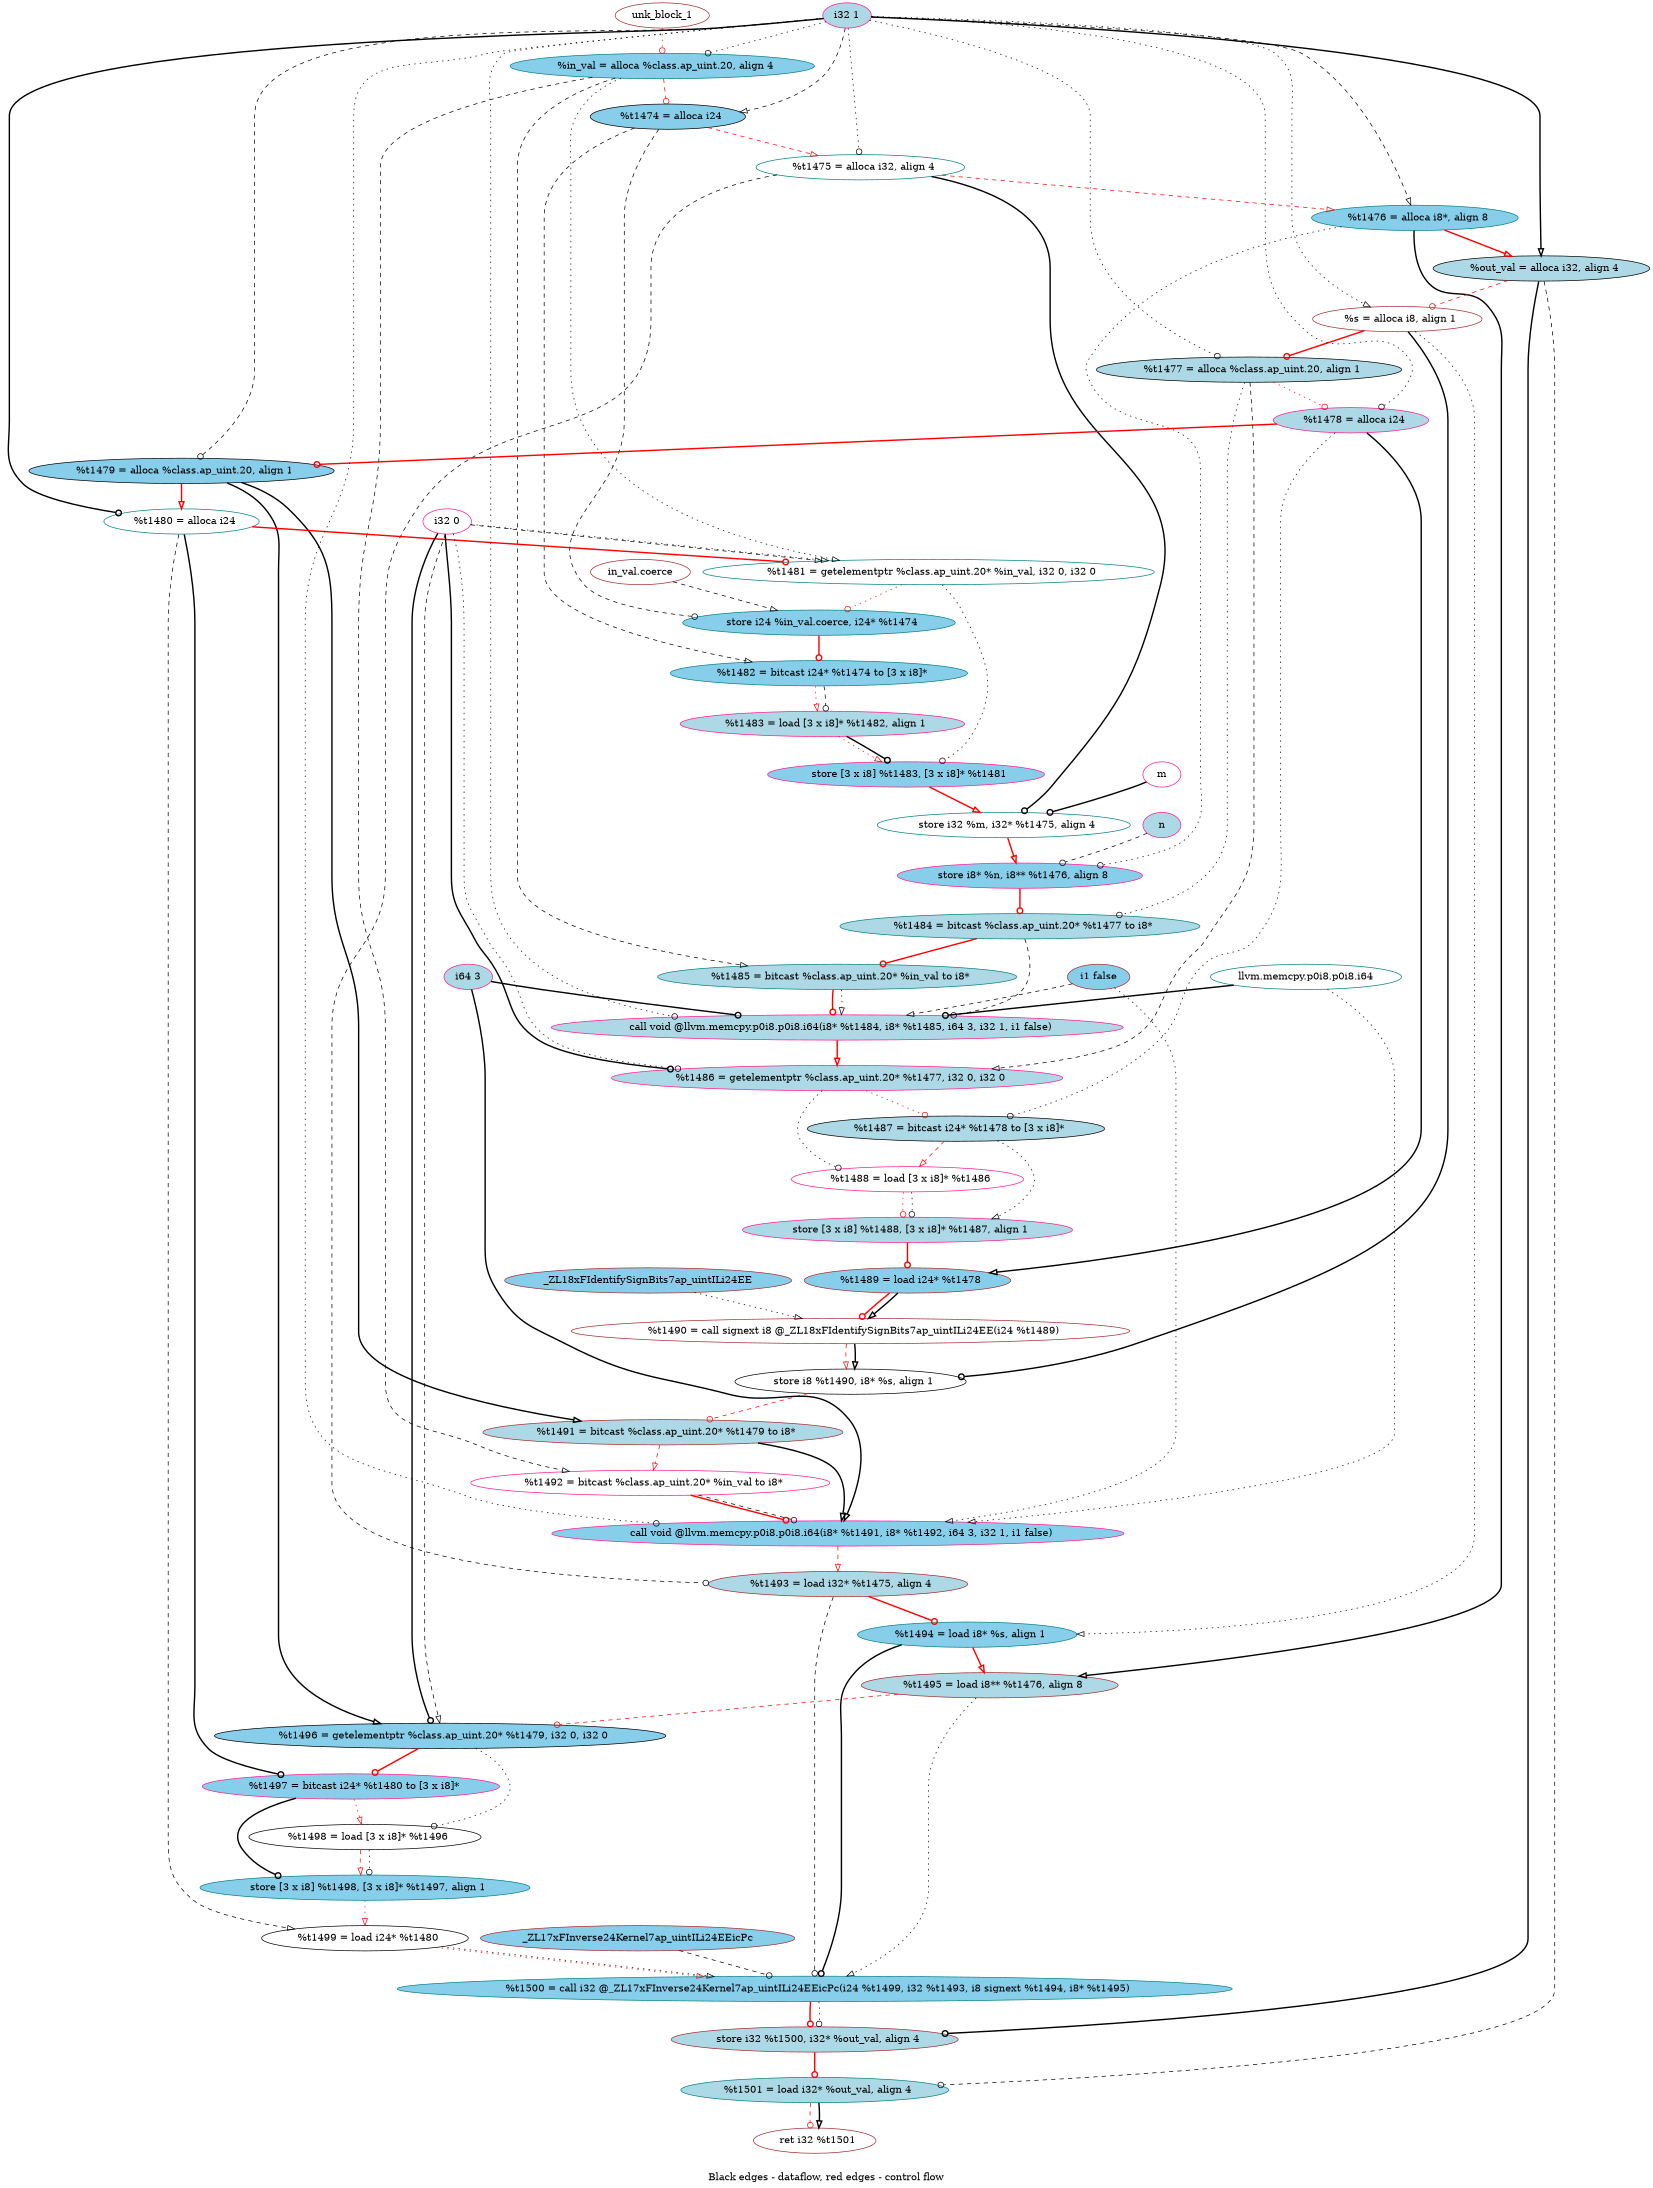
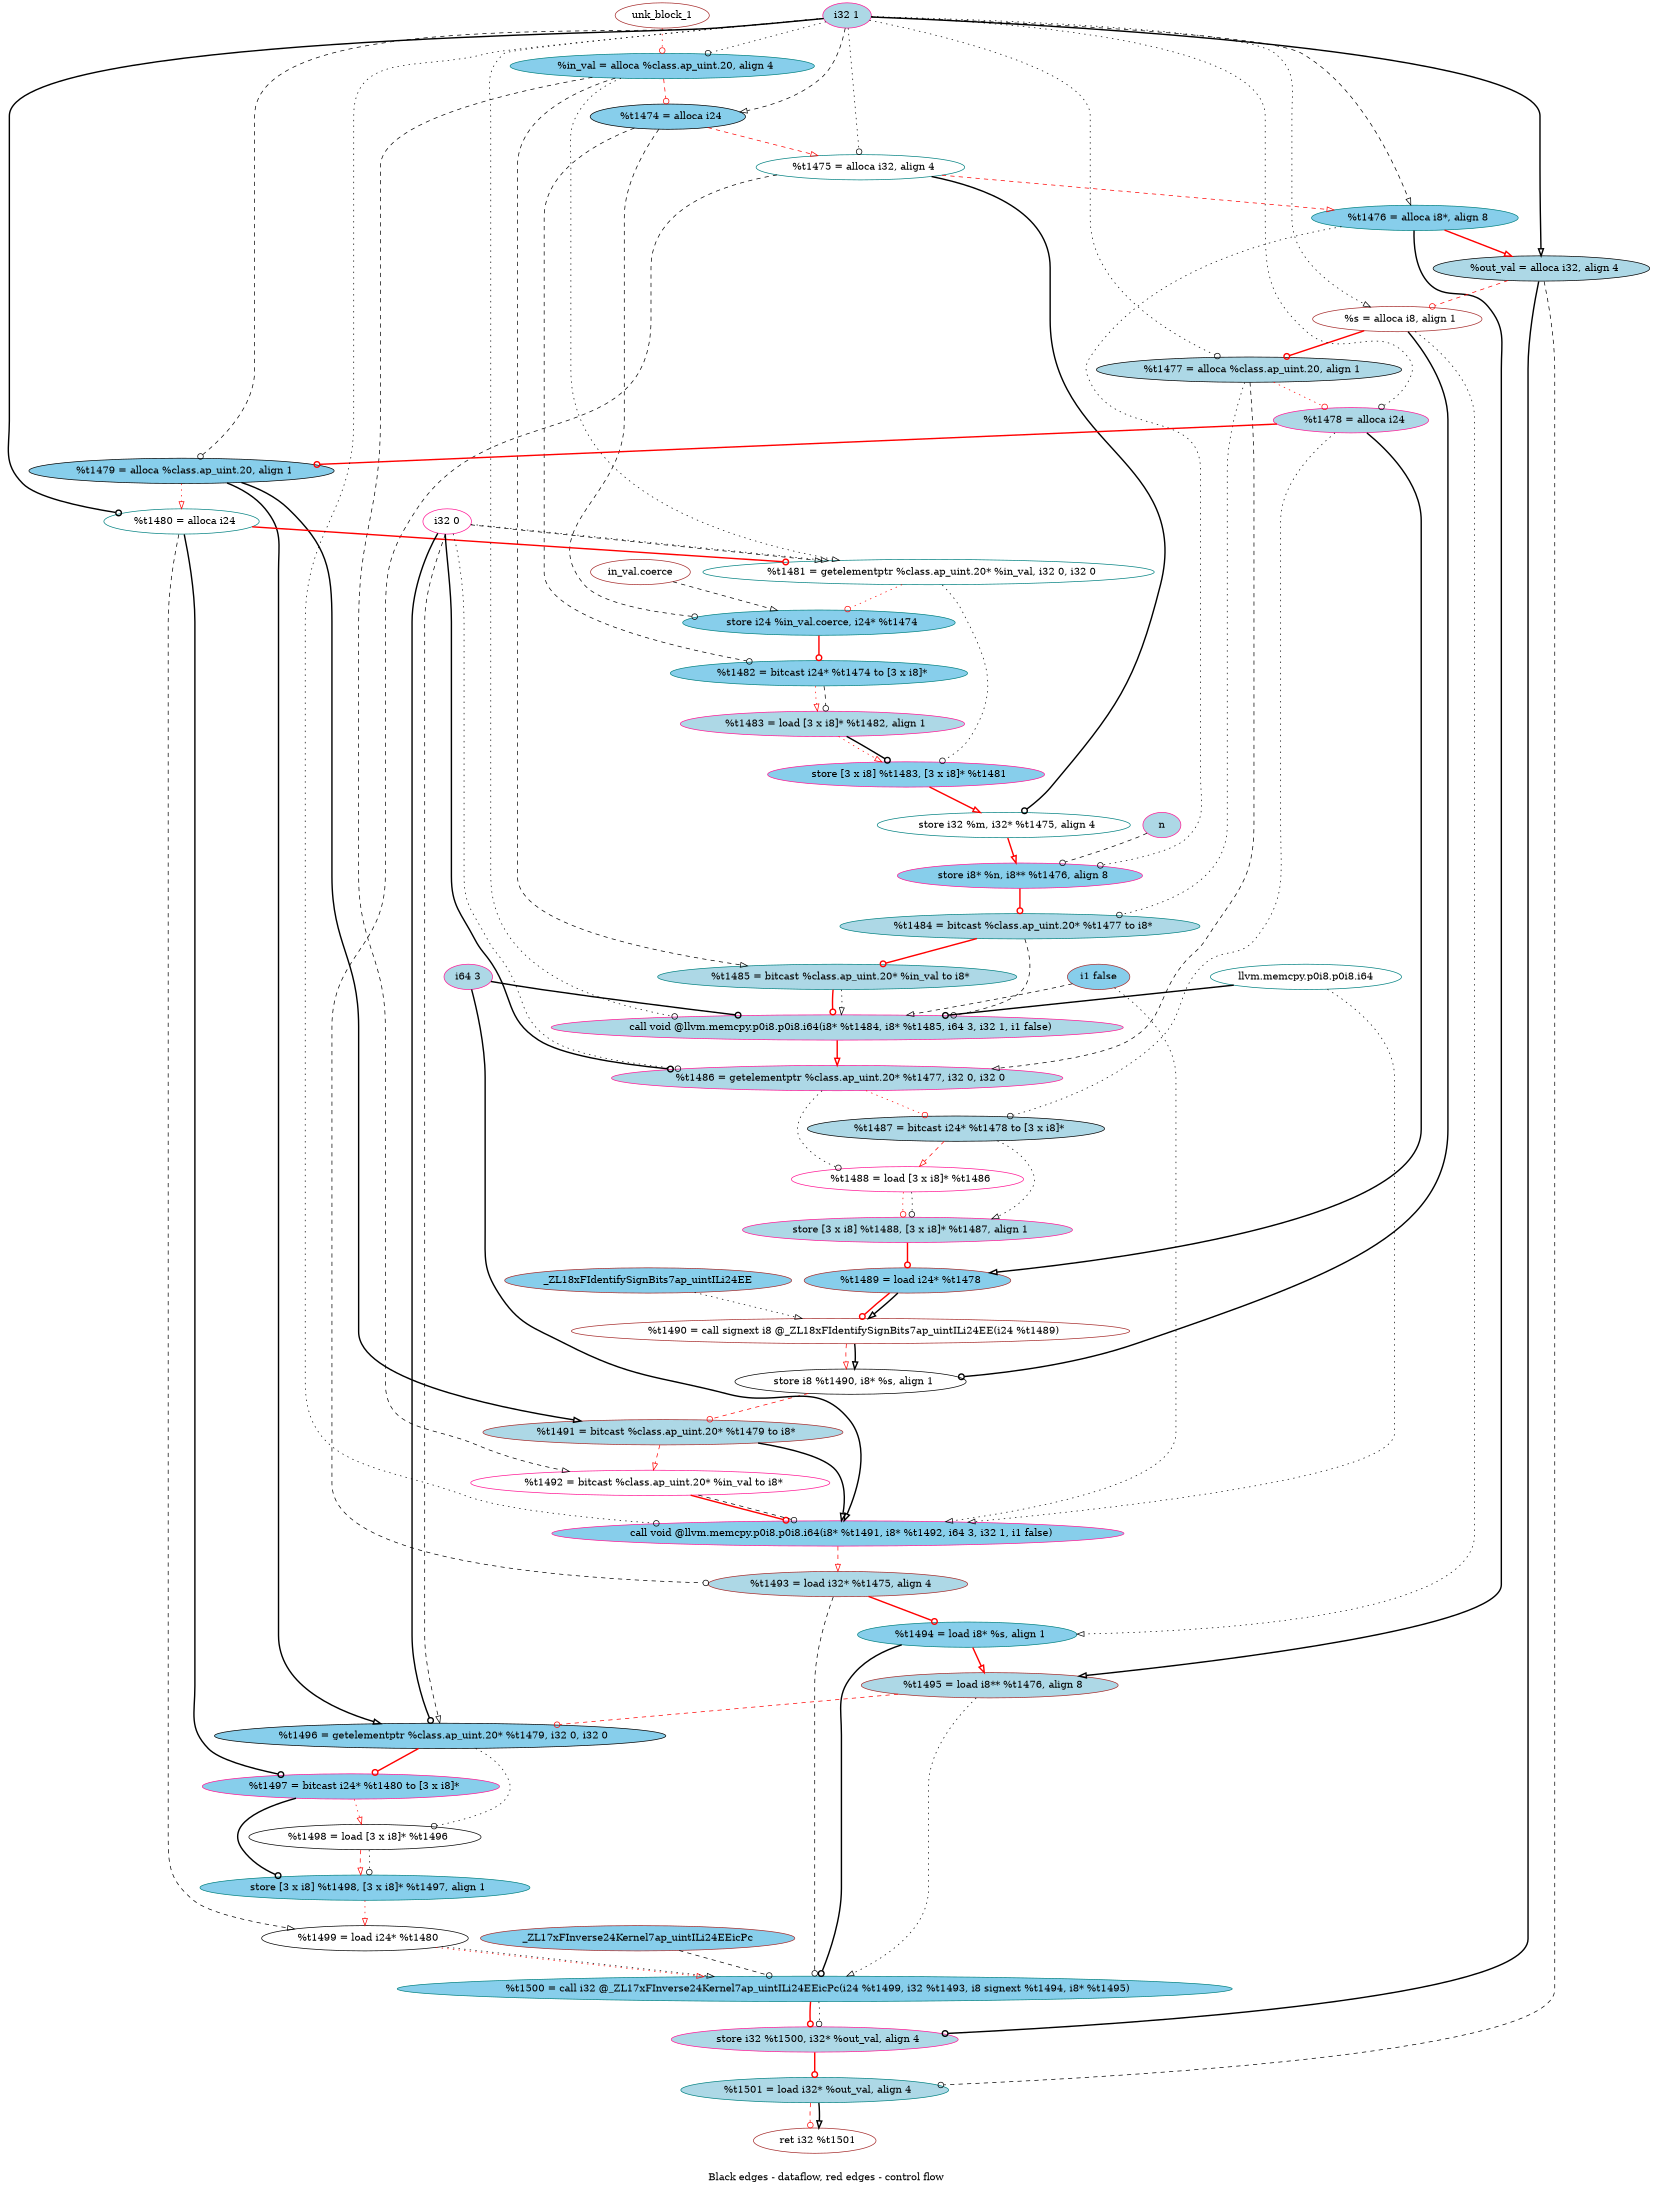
(544, 442) -> (544, 442)
(182, 493) -> (182, 493)
(1162, 774) -> none
(815, 2039) -> (815, 2039)
